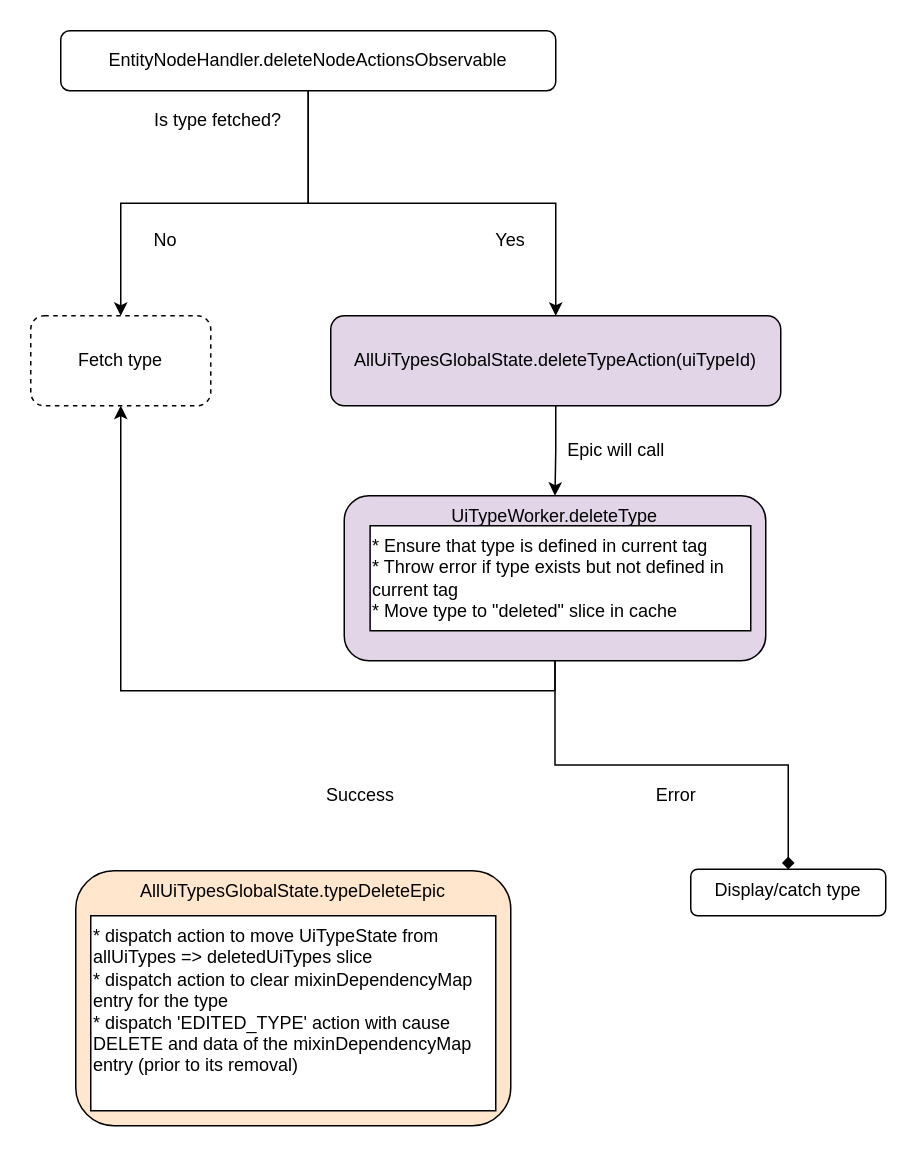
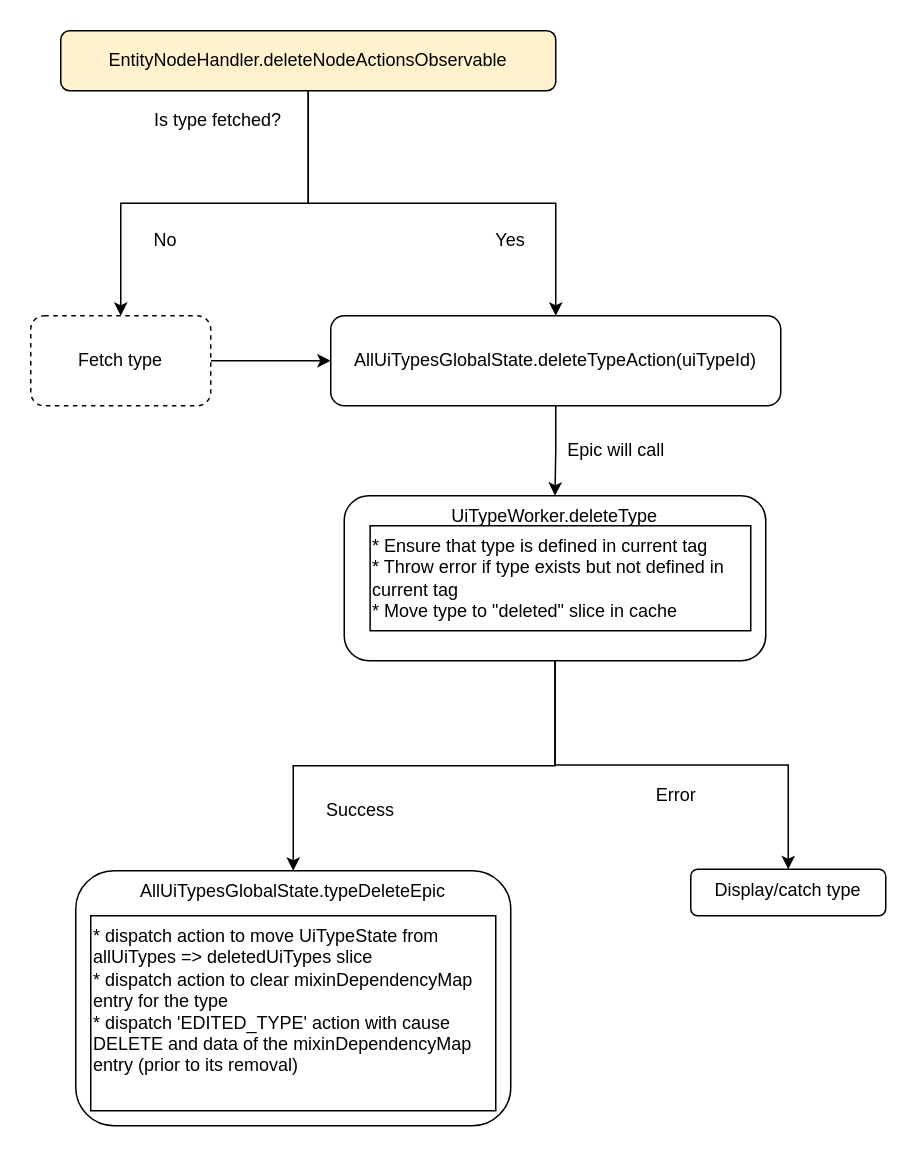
(308, 61) -> (308, 61)
none -> (266, 361)
(556, 361) -> (556, 361)
(555, 517) -> (555, 517)
(200, 691) -> (376, 766)
(361, 796) -> (361, 811)
(788, 857) -> (788, 858)
(293, 892) -> (293, 892)
